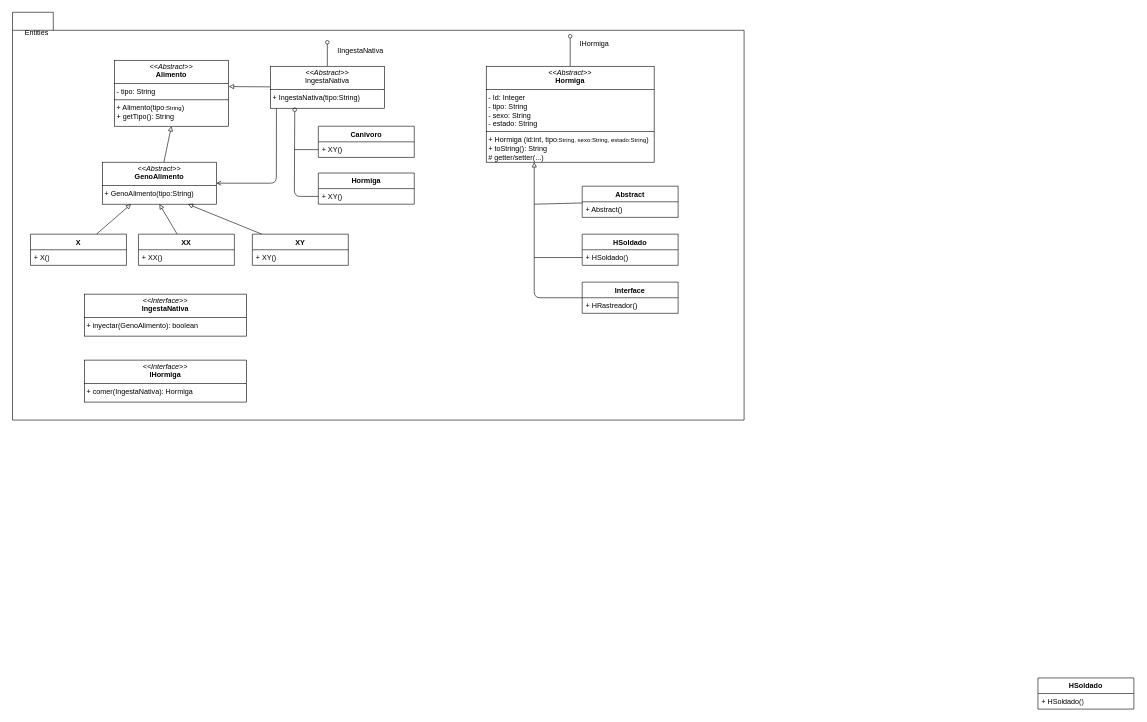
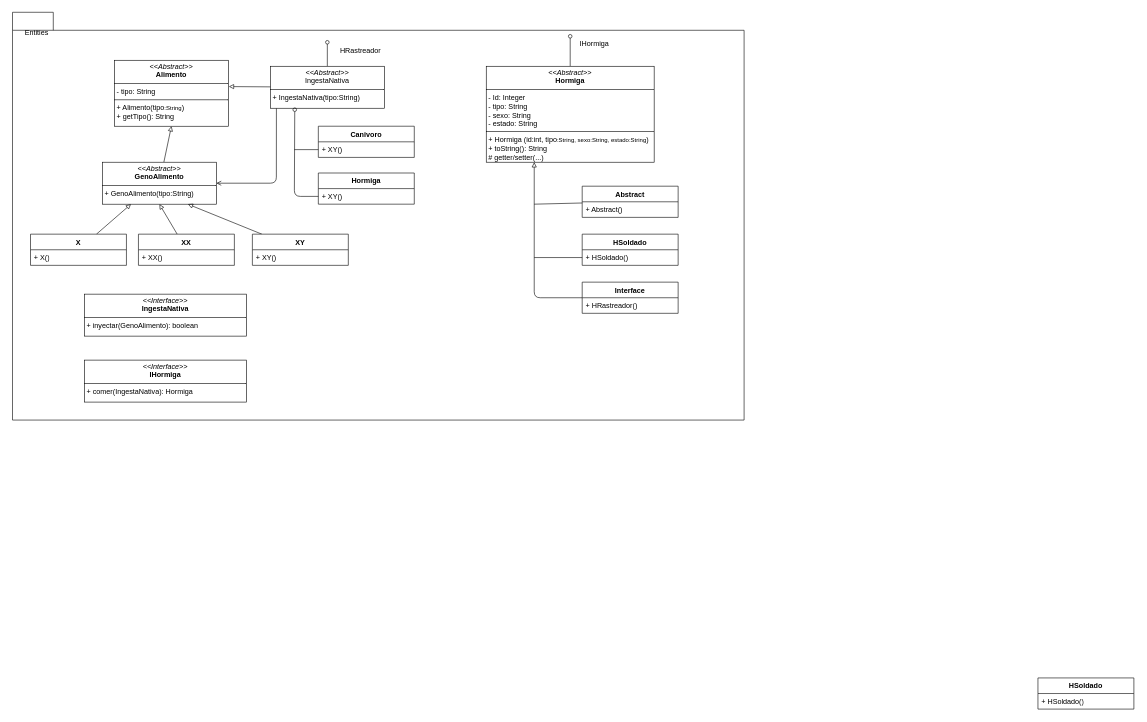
(361, 51) -> (361, 51)
